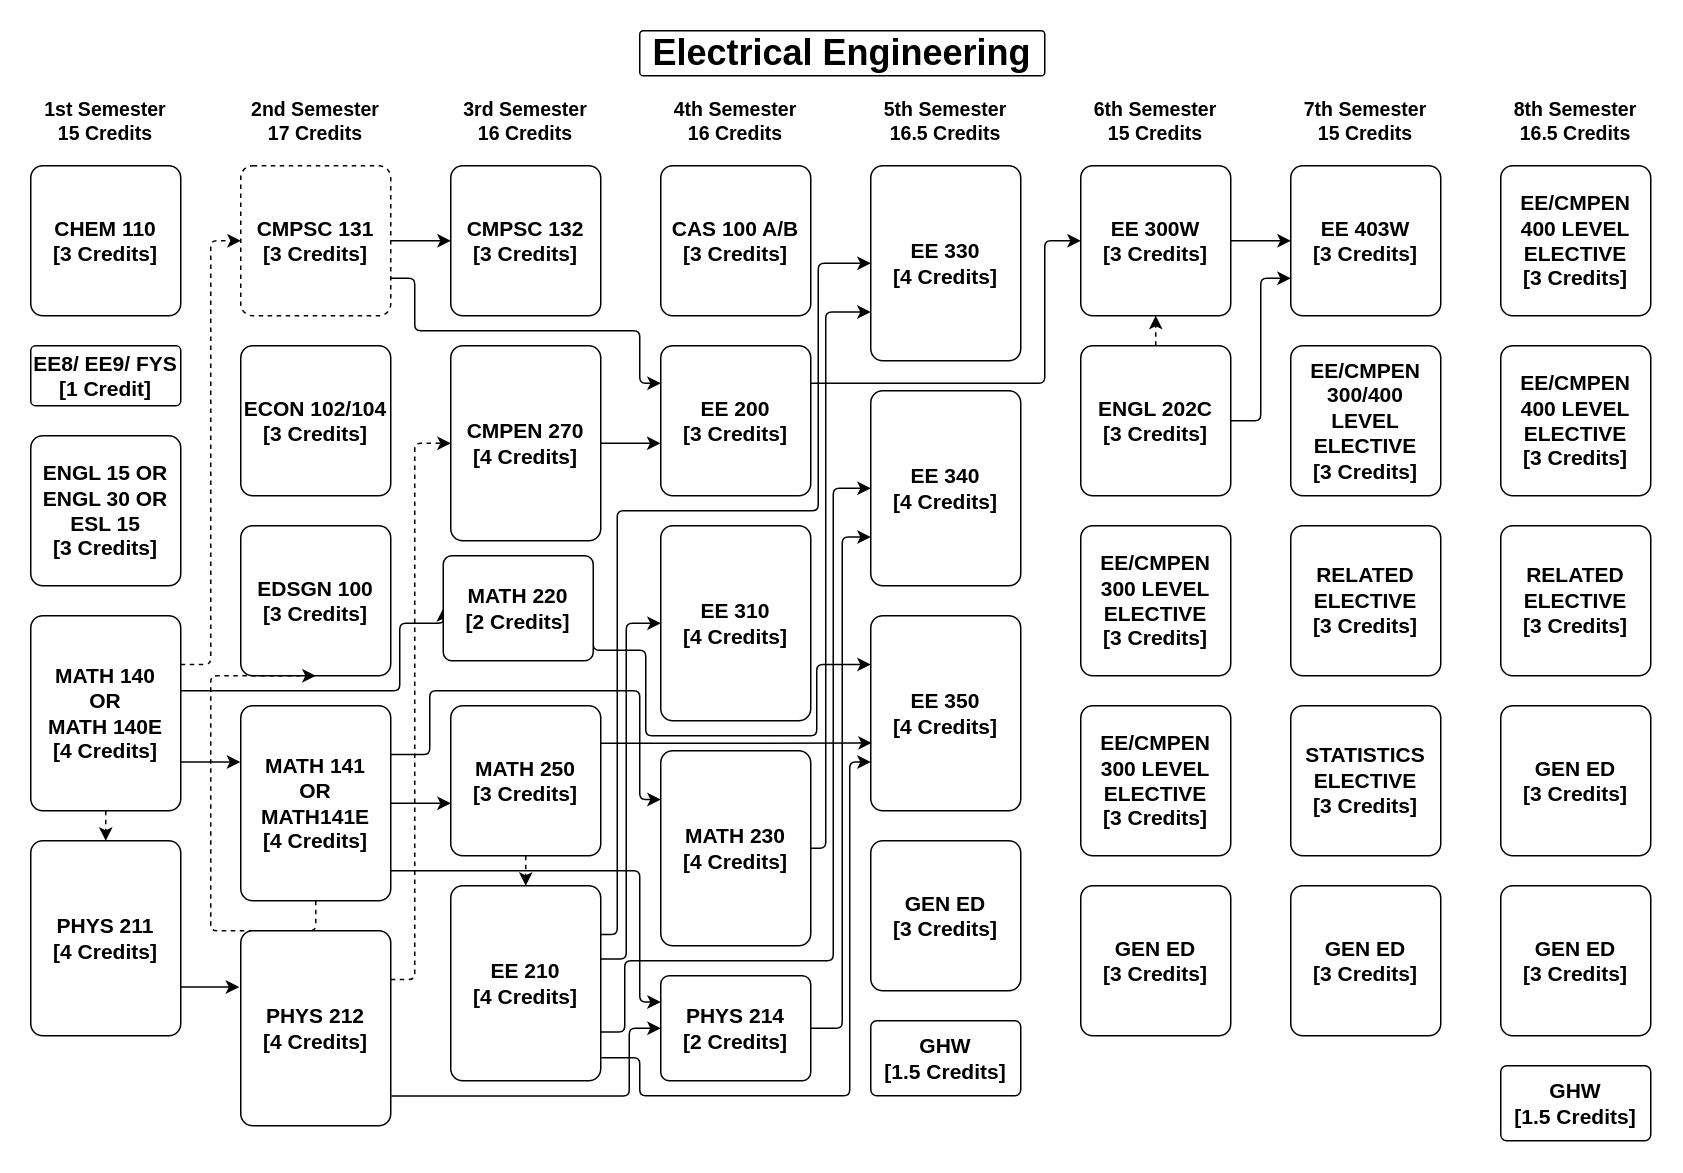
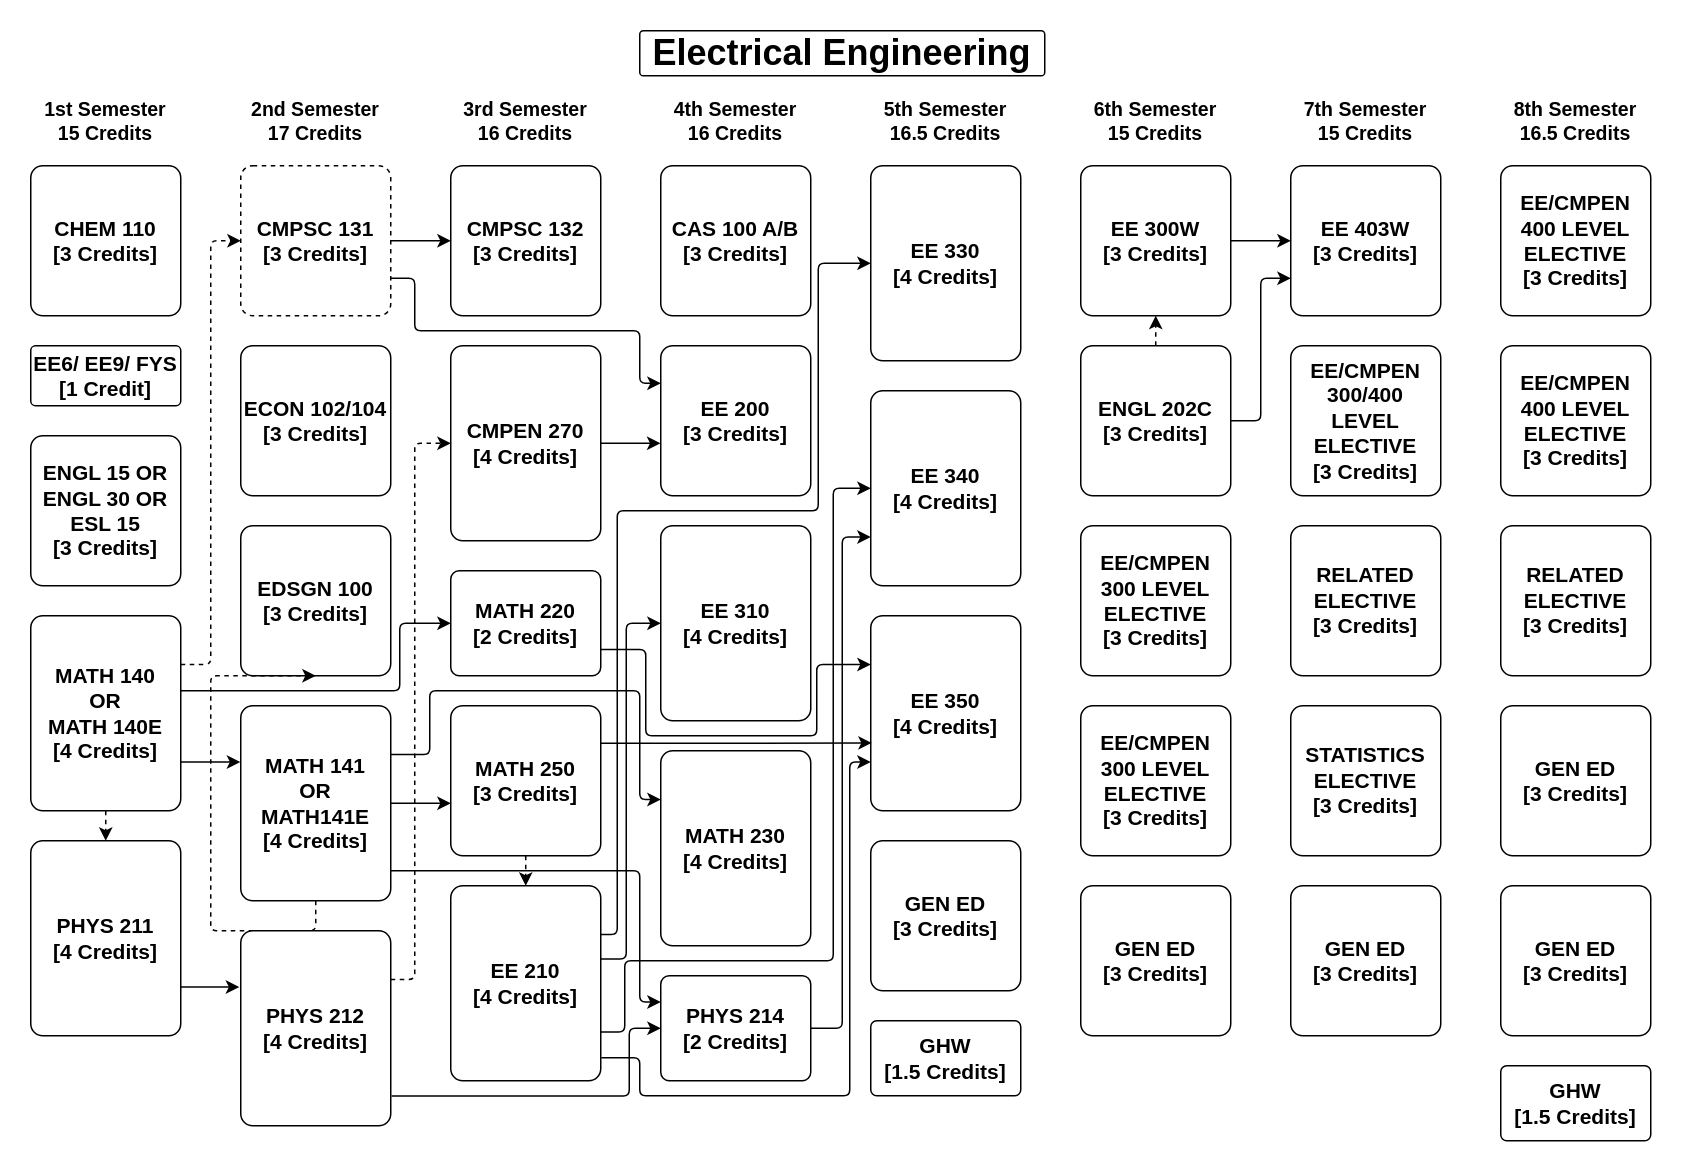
(106, 376) -> (106, 376)
(1010, 383) -> none
(826, 570) -> none
(518, 608) -> (526, 623)
